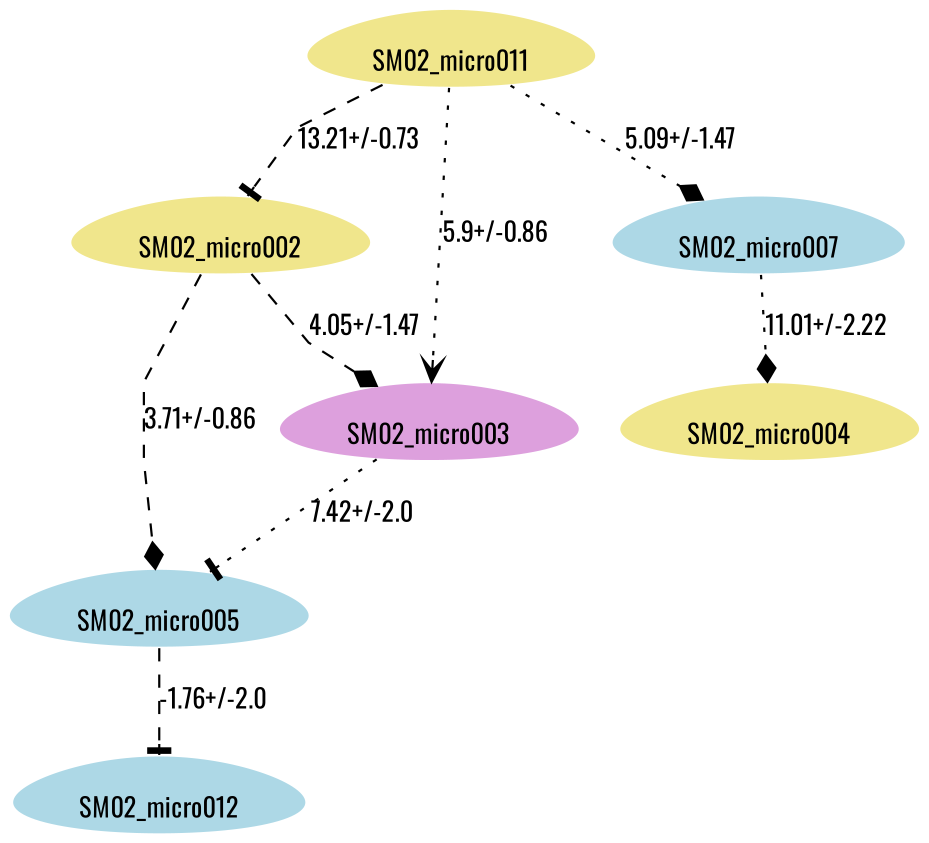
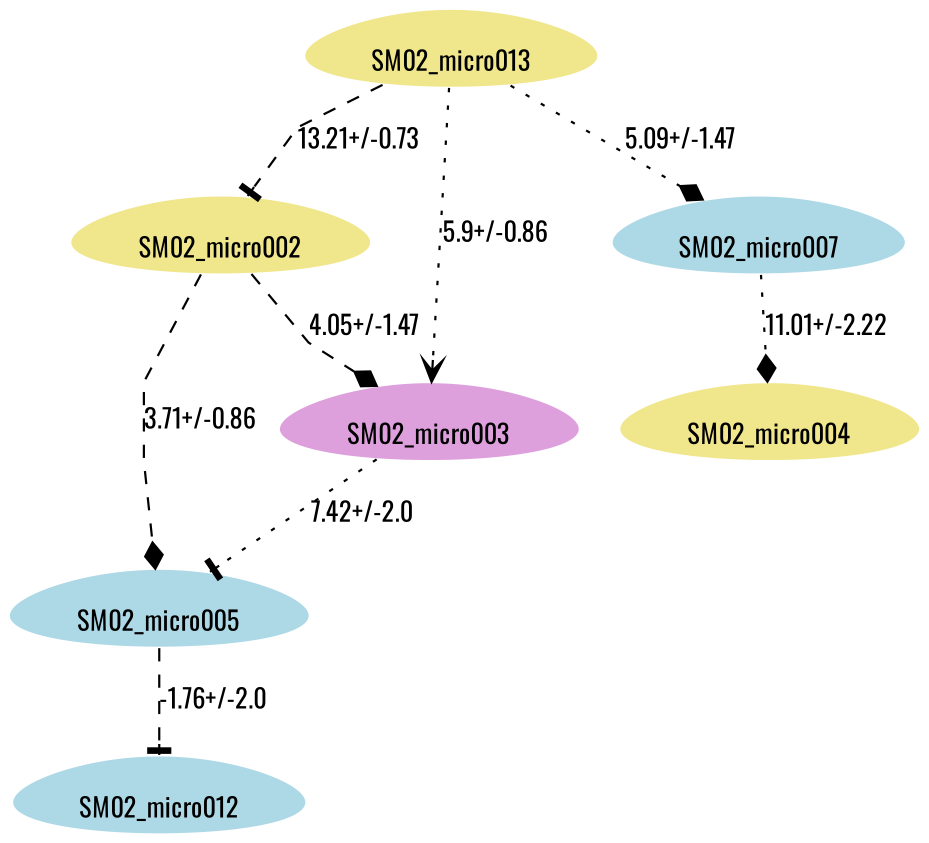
(451, 48) -> (451, 48)
